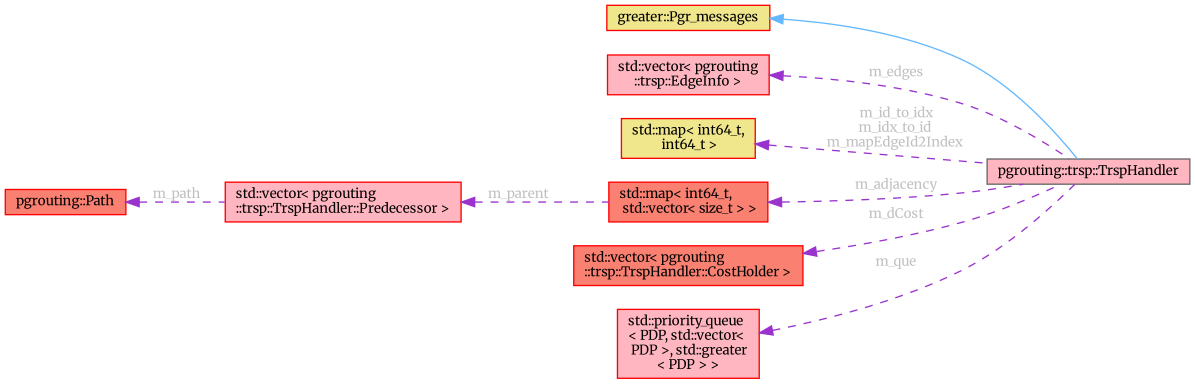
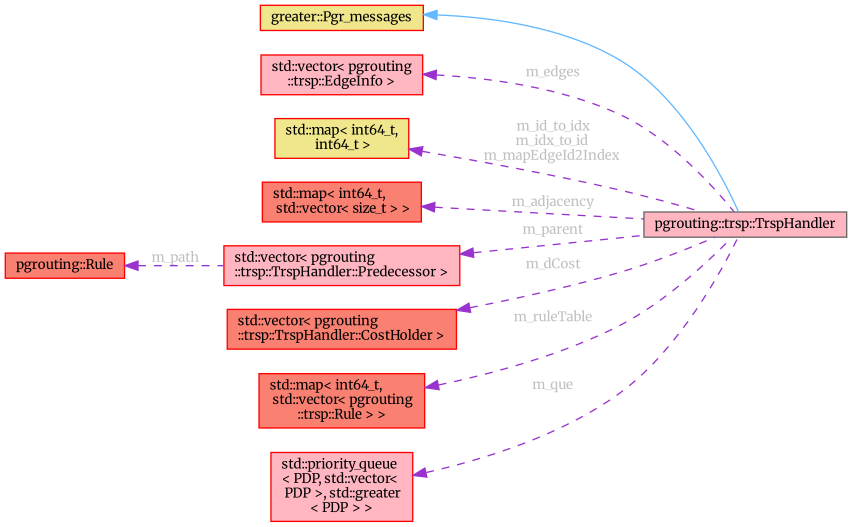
(66, 202) -> (65, 266)
(542, 202) -> (559, 244)
none -> (342, 401)
